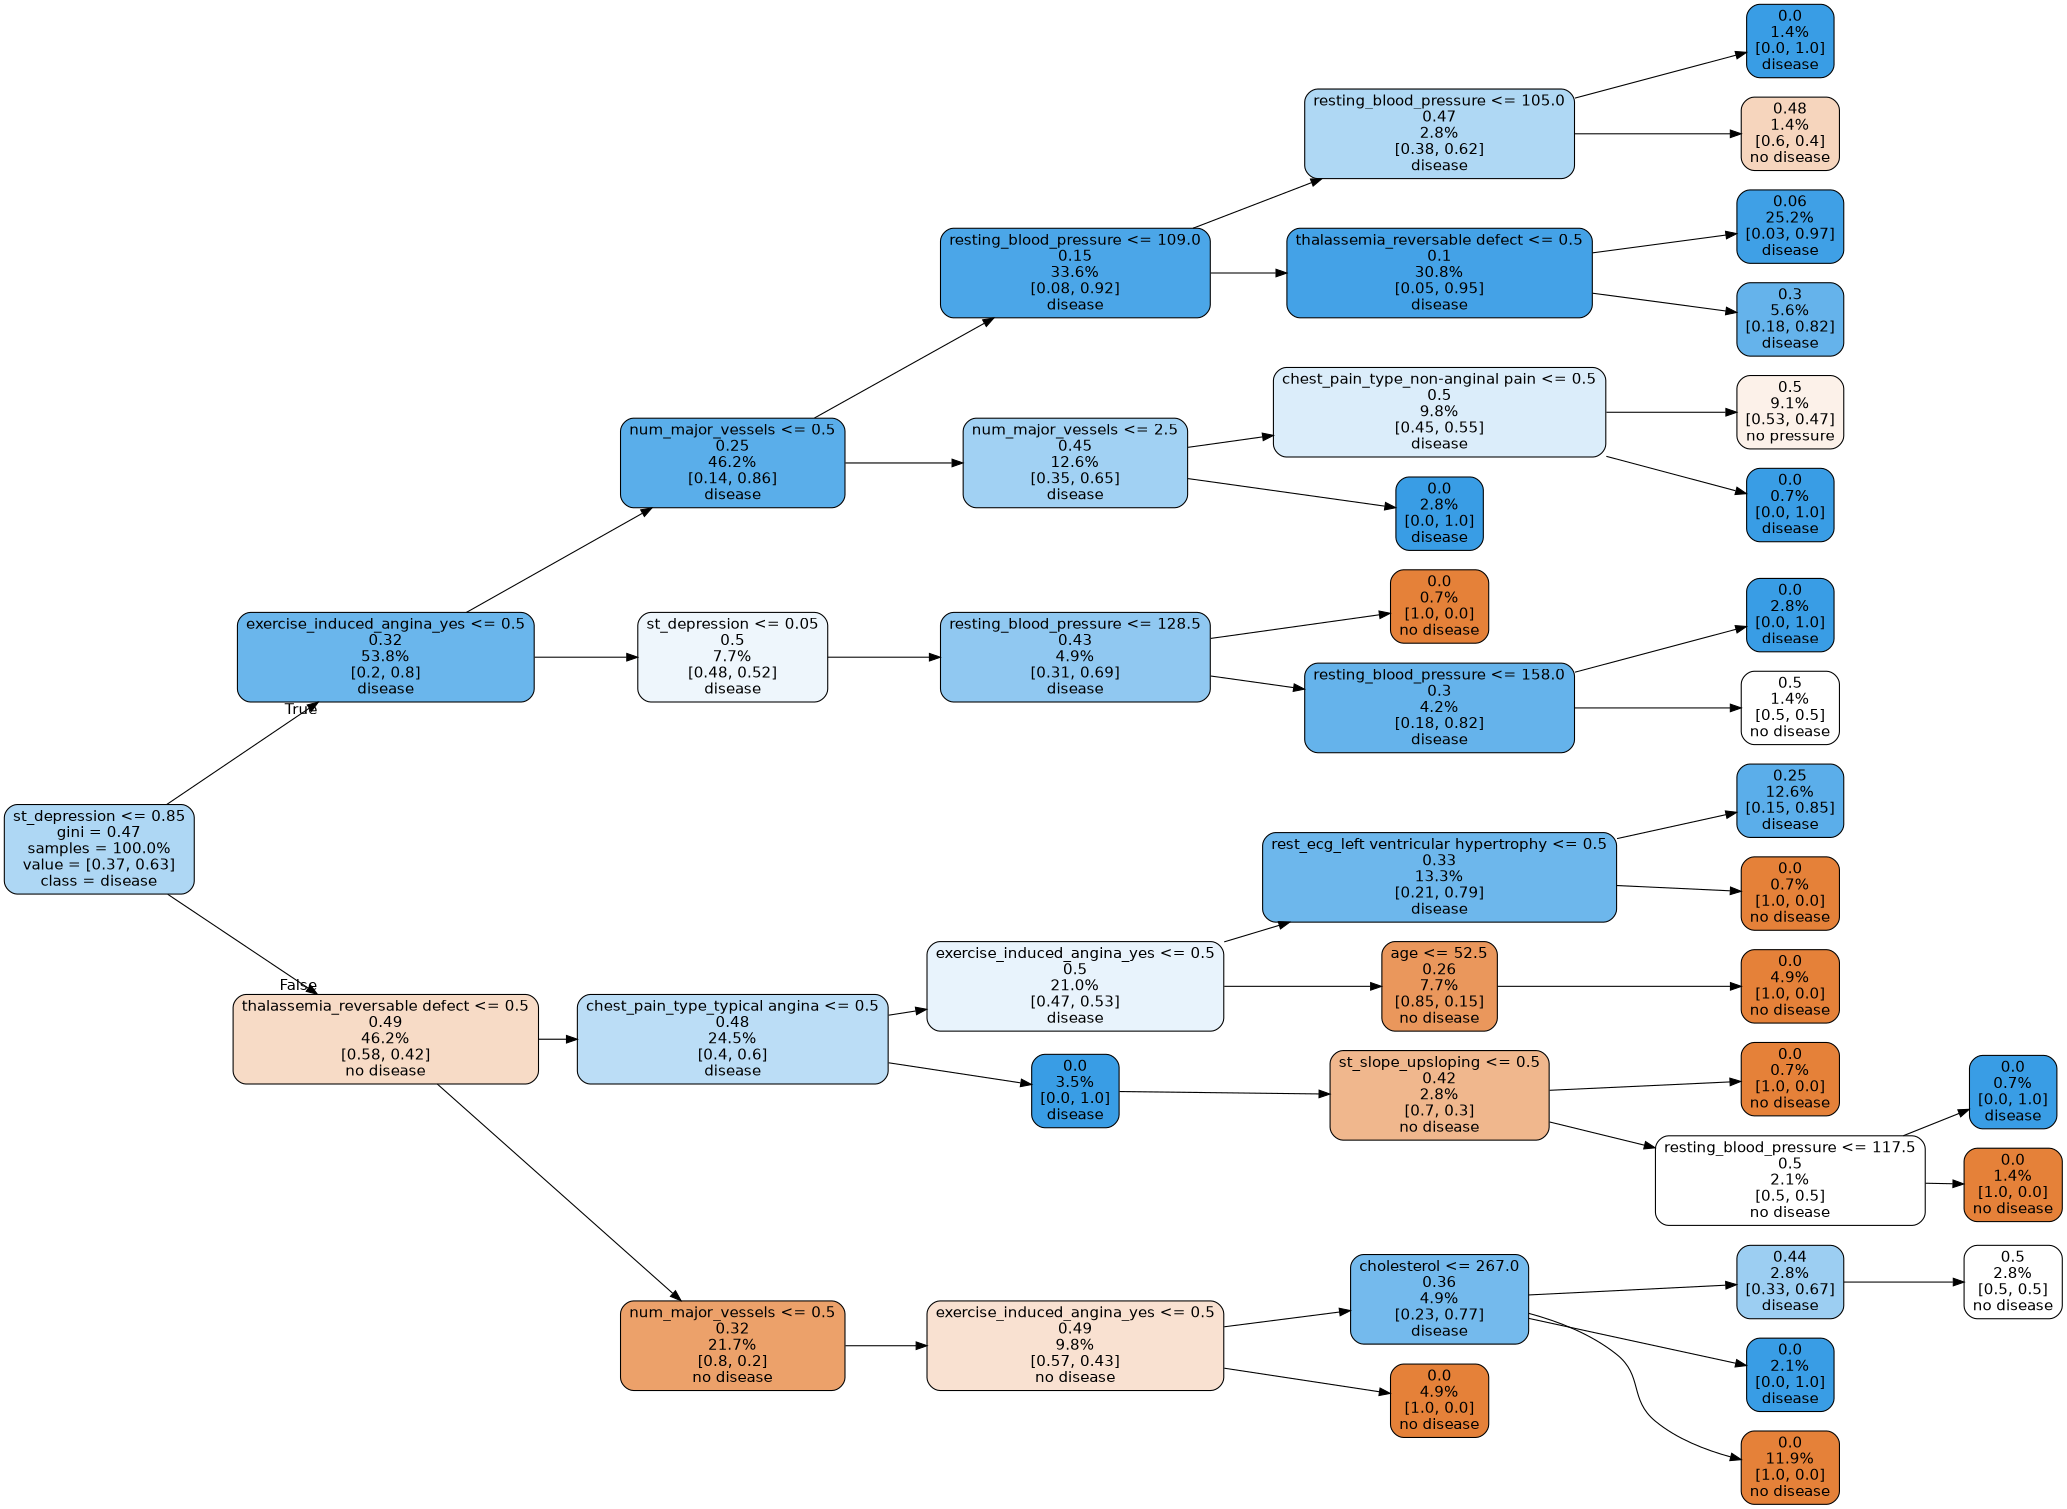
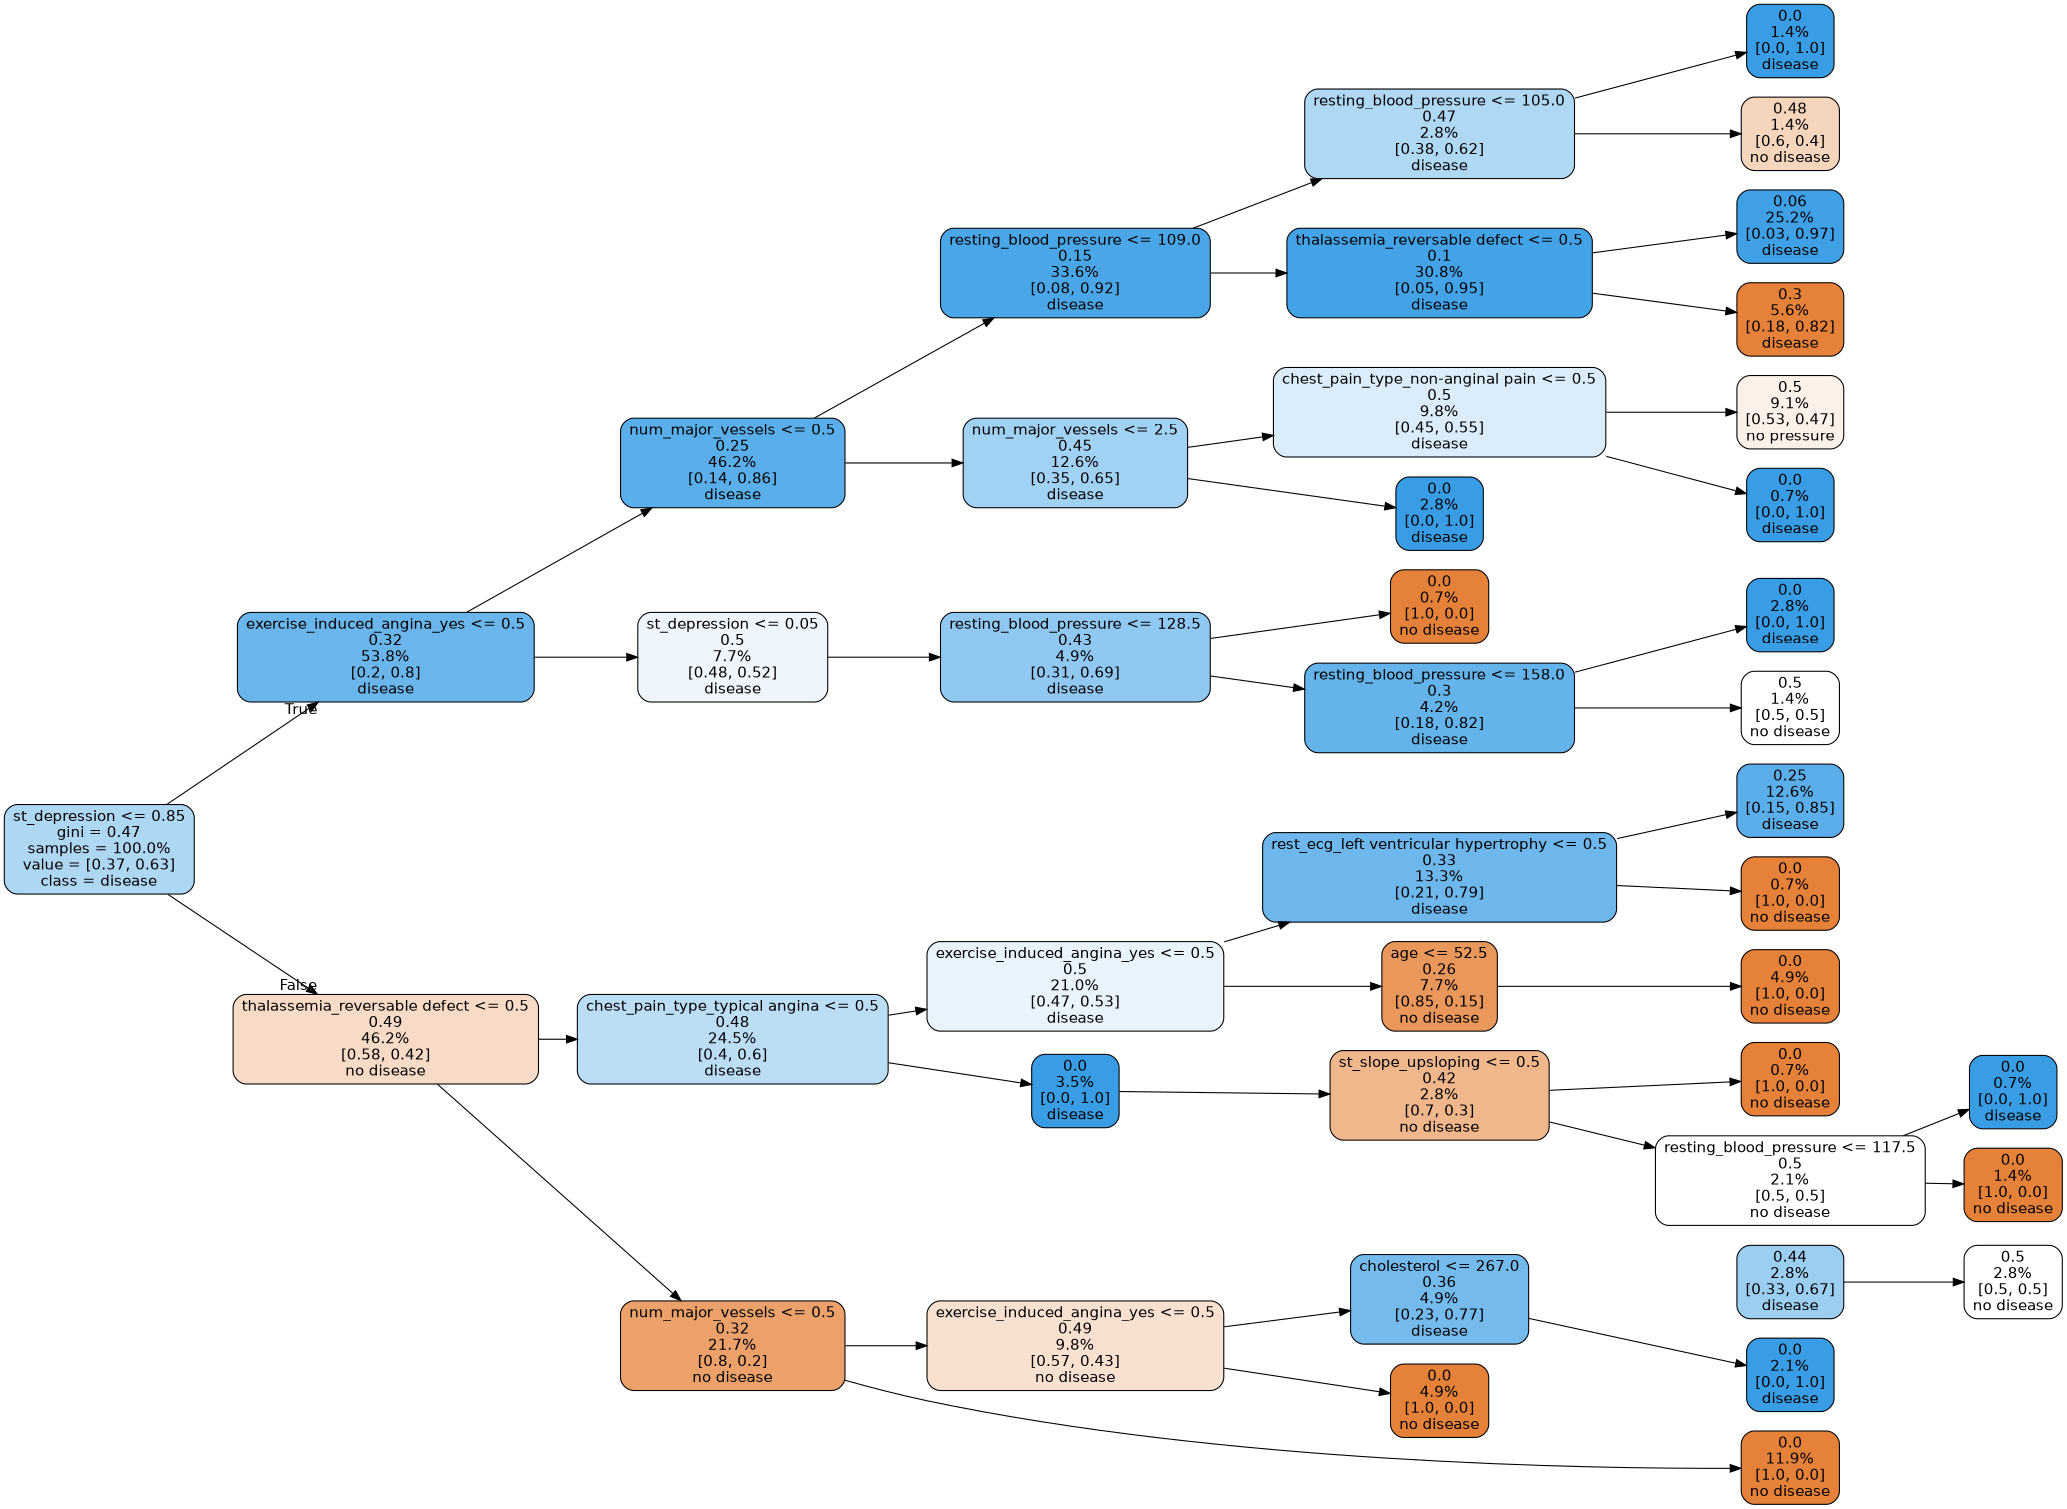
(1790, 319) -> (1790, 319)
(1627, 1290) -> none
(1634, 1381) -> (1285, 1450)
